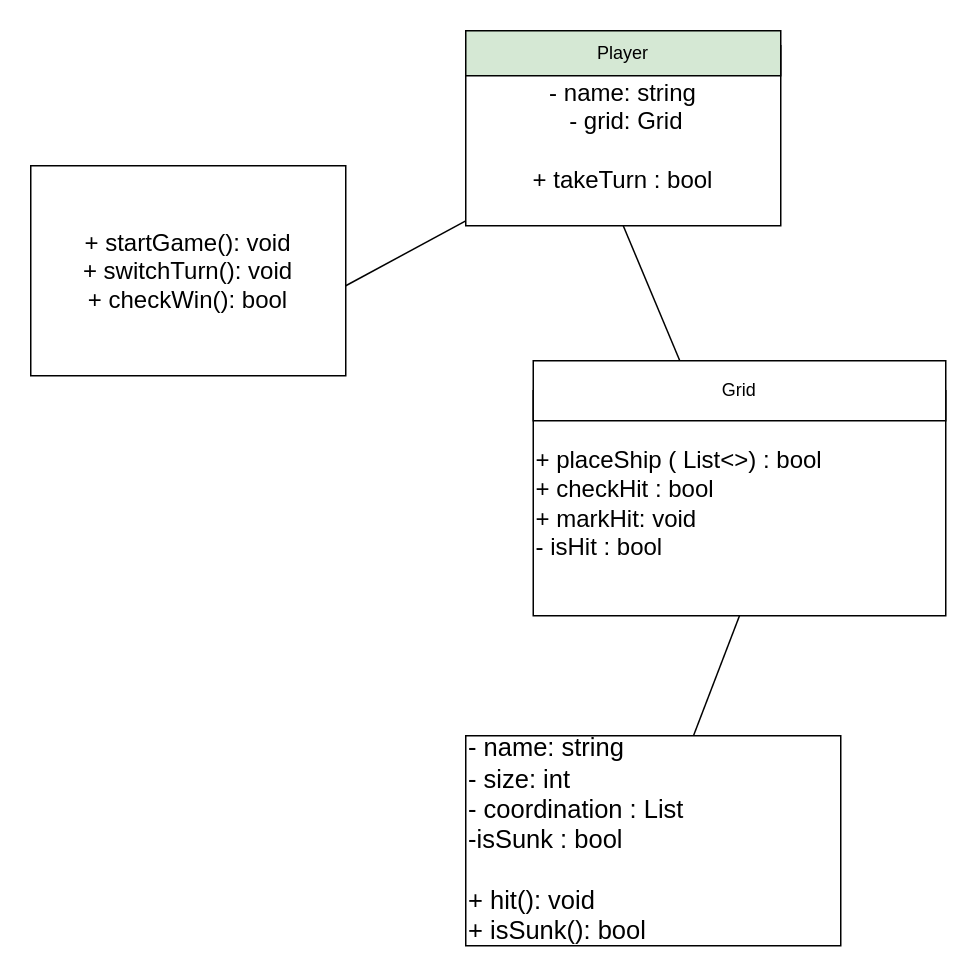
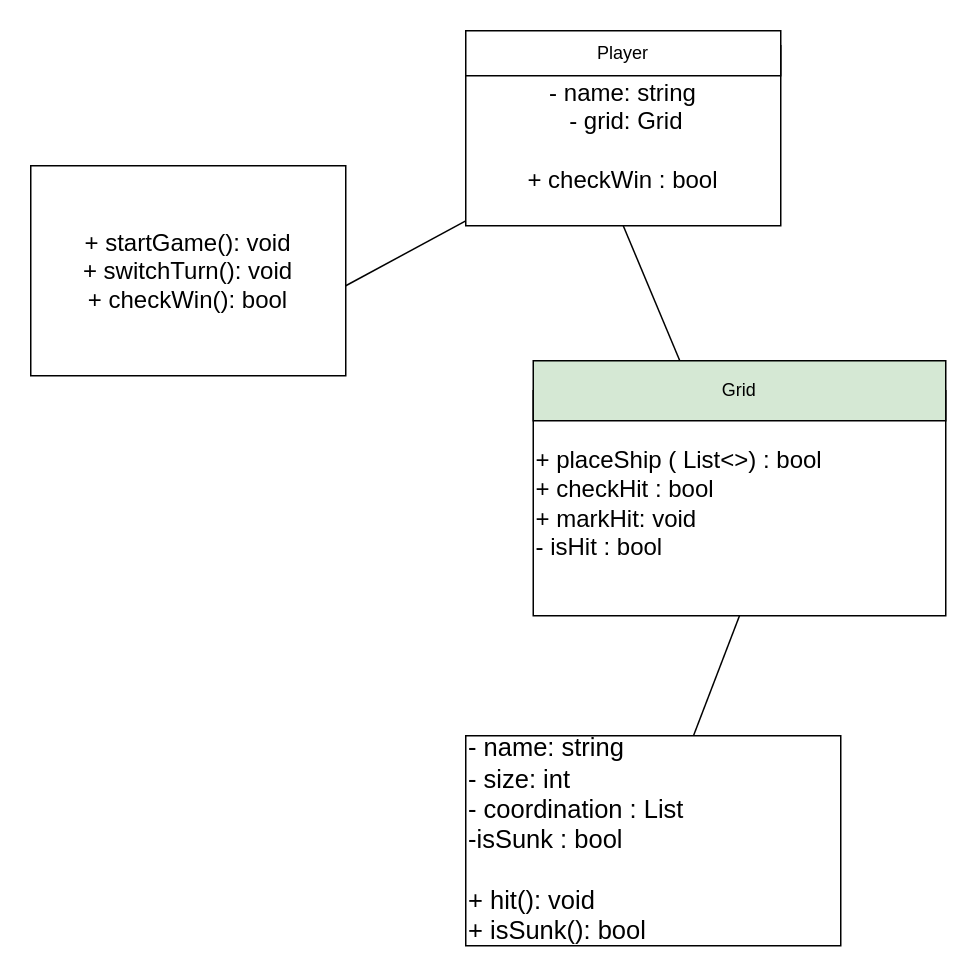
(623, 53) -> (623, 53)
(623, 136) -> (623, 136)
(740, 391) -> (740, 391)
